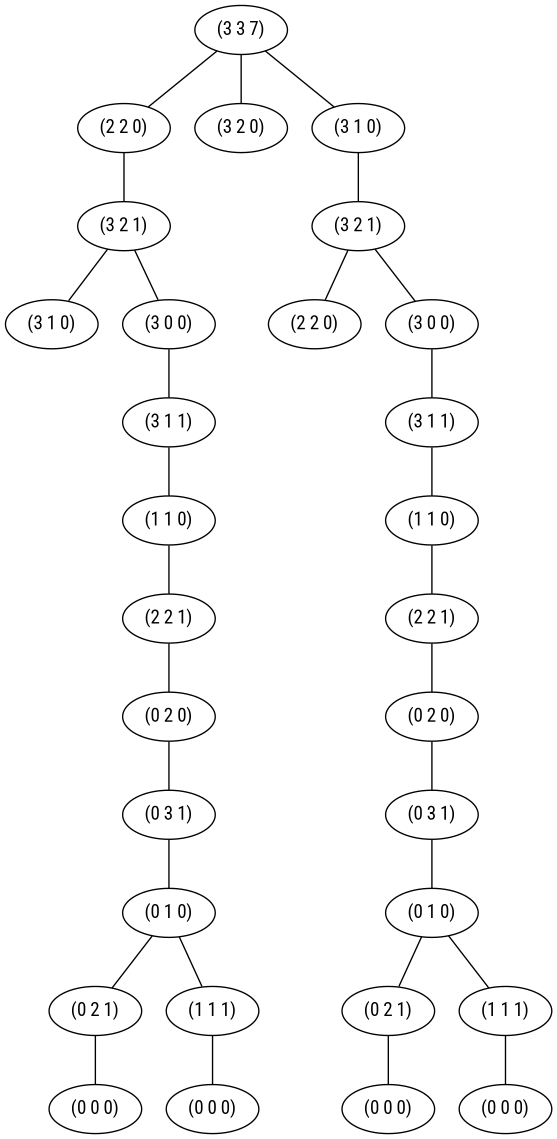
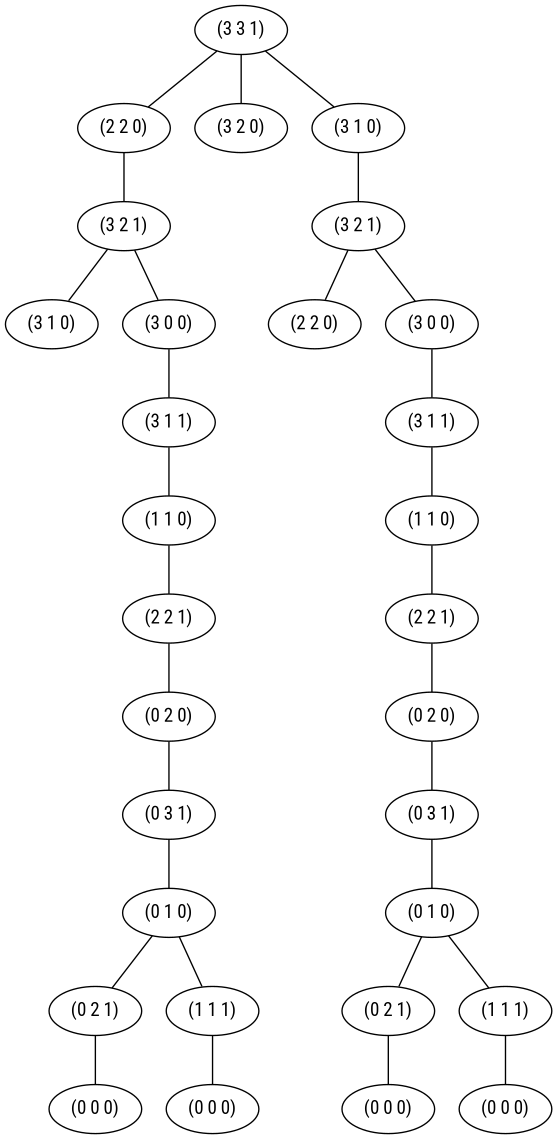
(241, 30) -> (241, 30)
